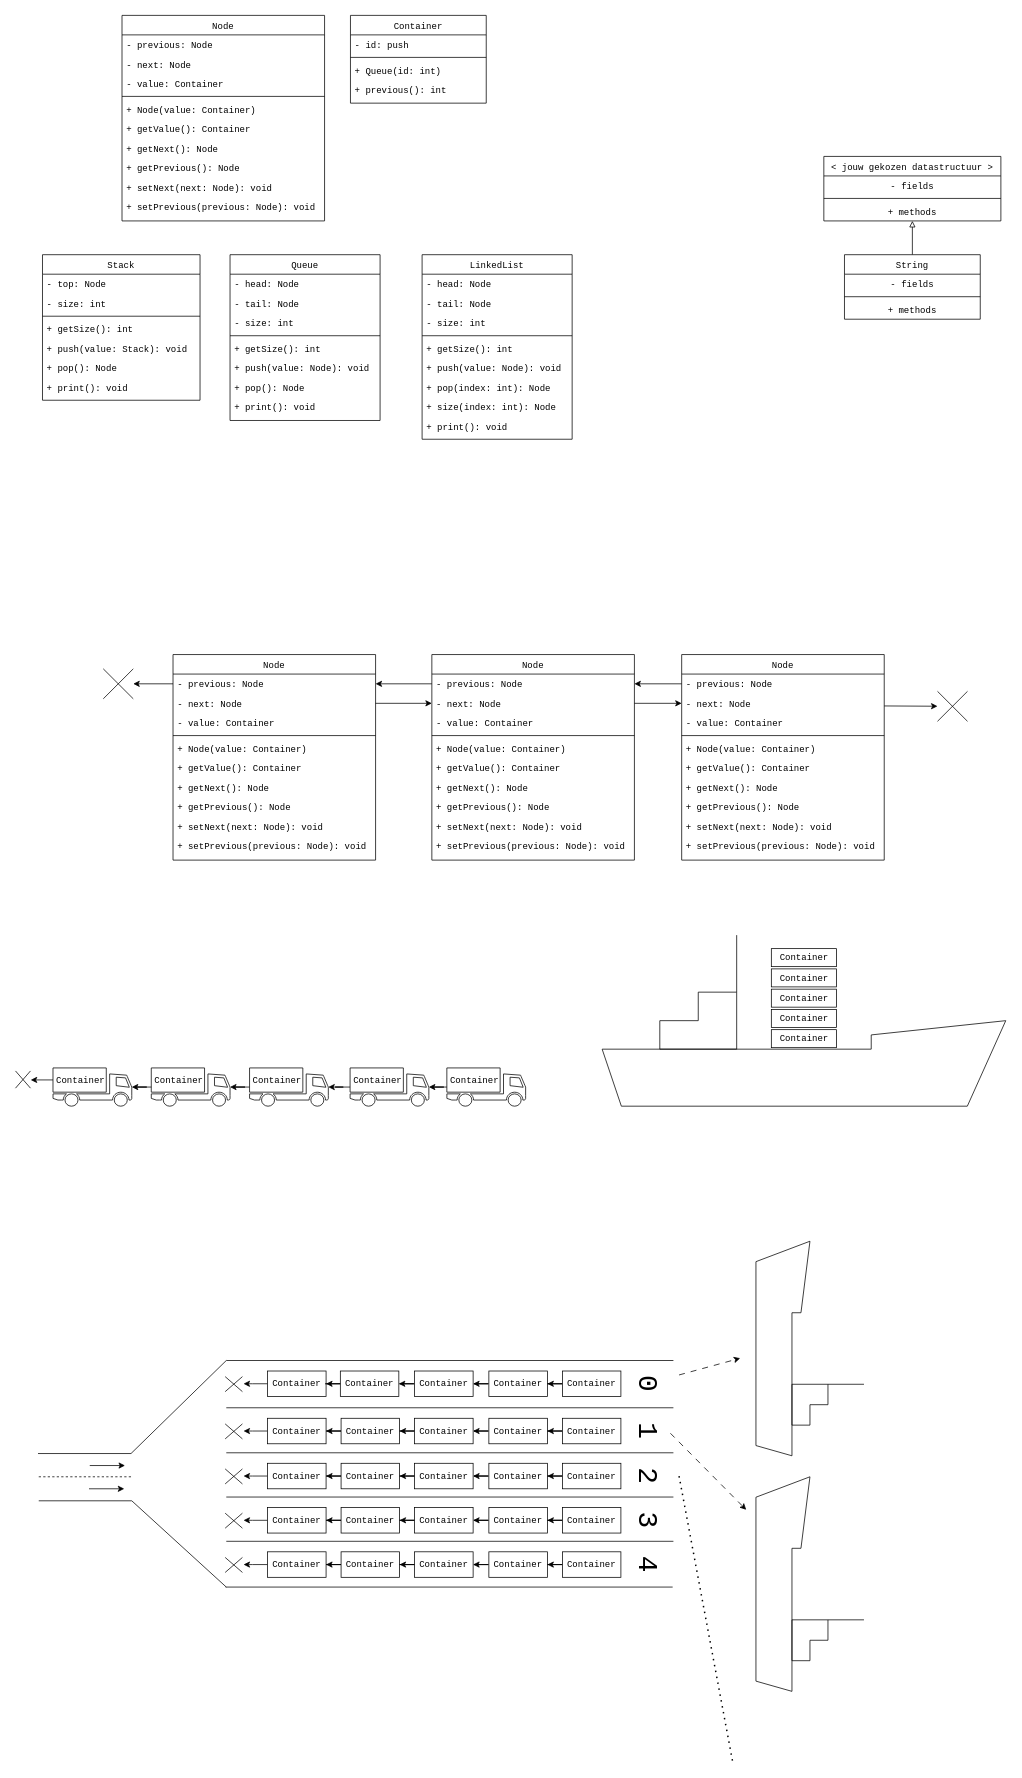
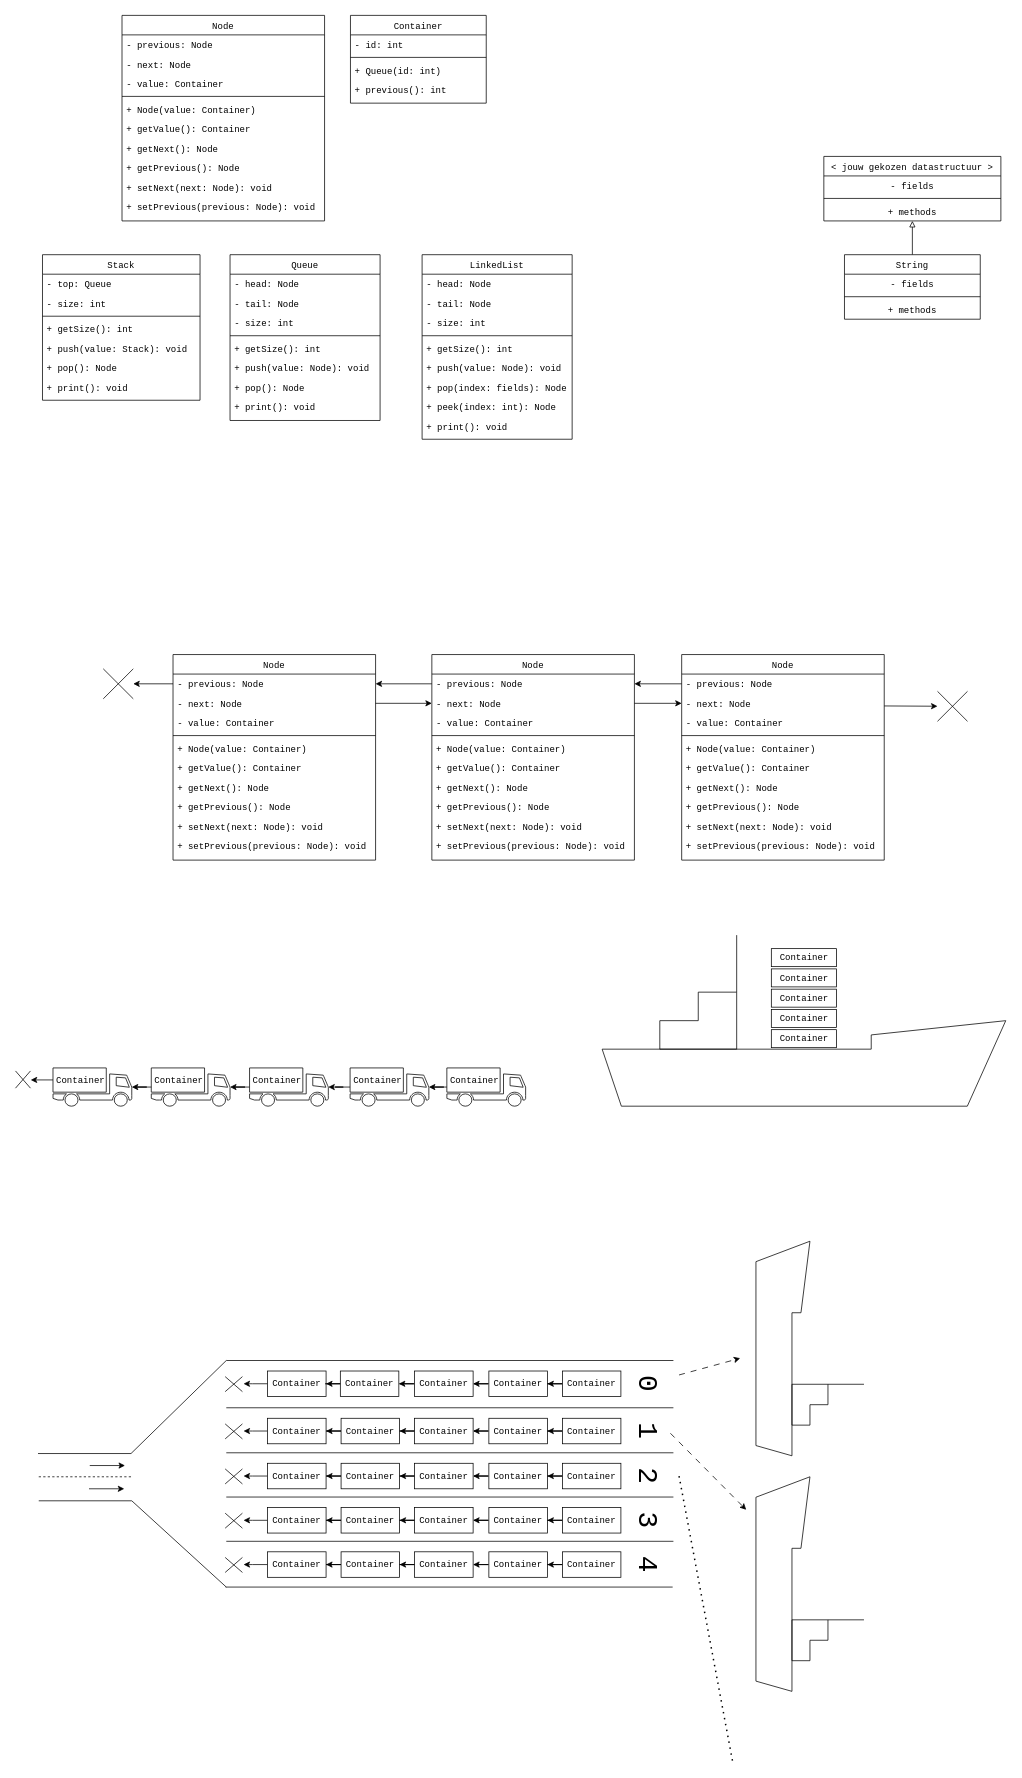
(375, 45) -> (371, 45)
(71, 284) -> (73, 284)
(476, 388) -> (482, 388)
(477, 407) -> (478, 407)
